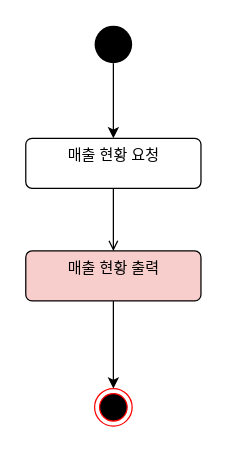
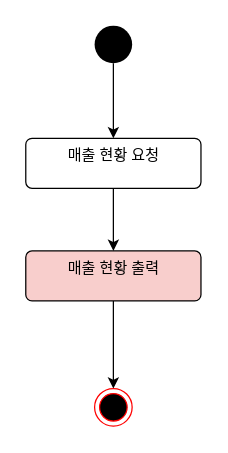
(113, 243) -> (113, 241)
